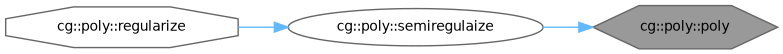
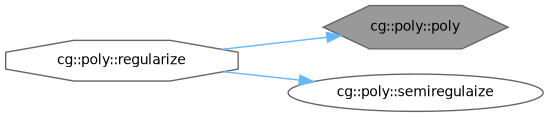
(561, 27) -> (274, 43)
